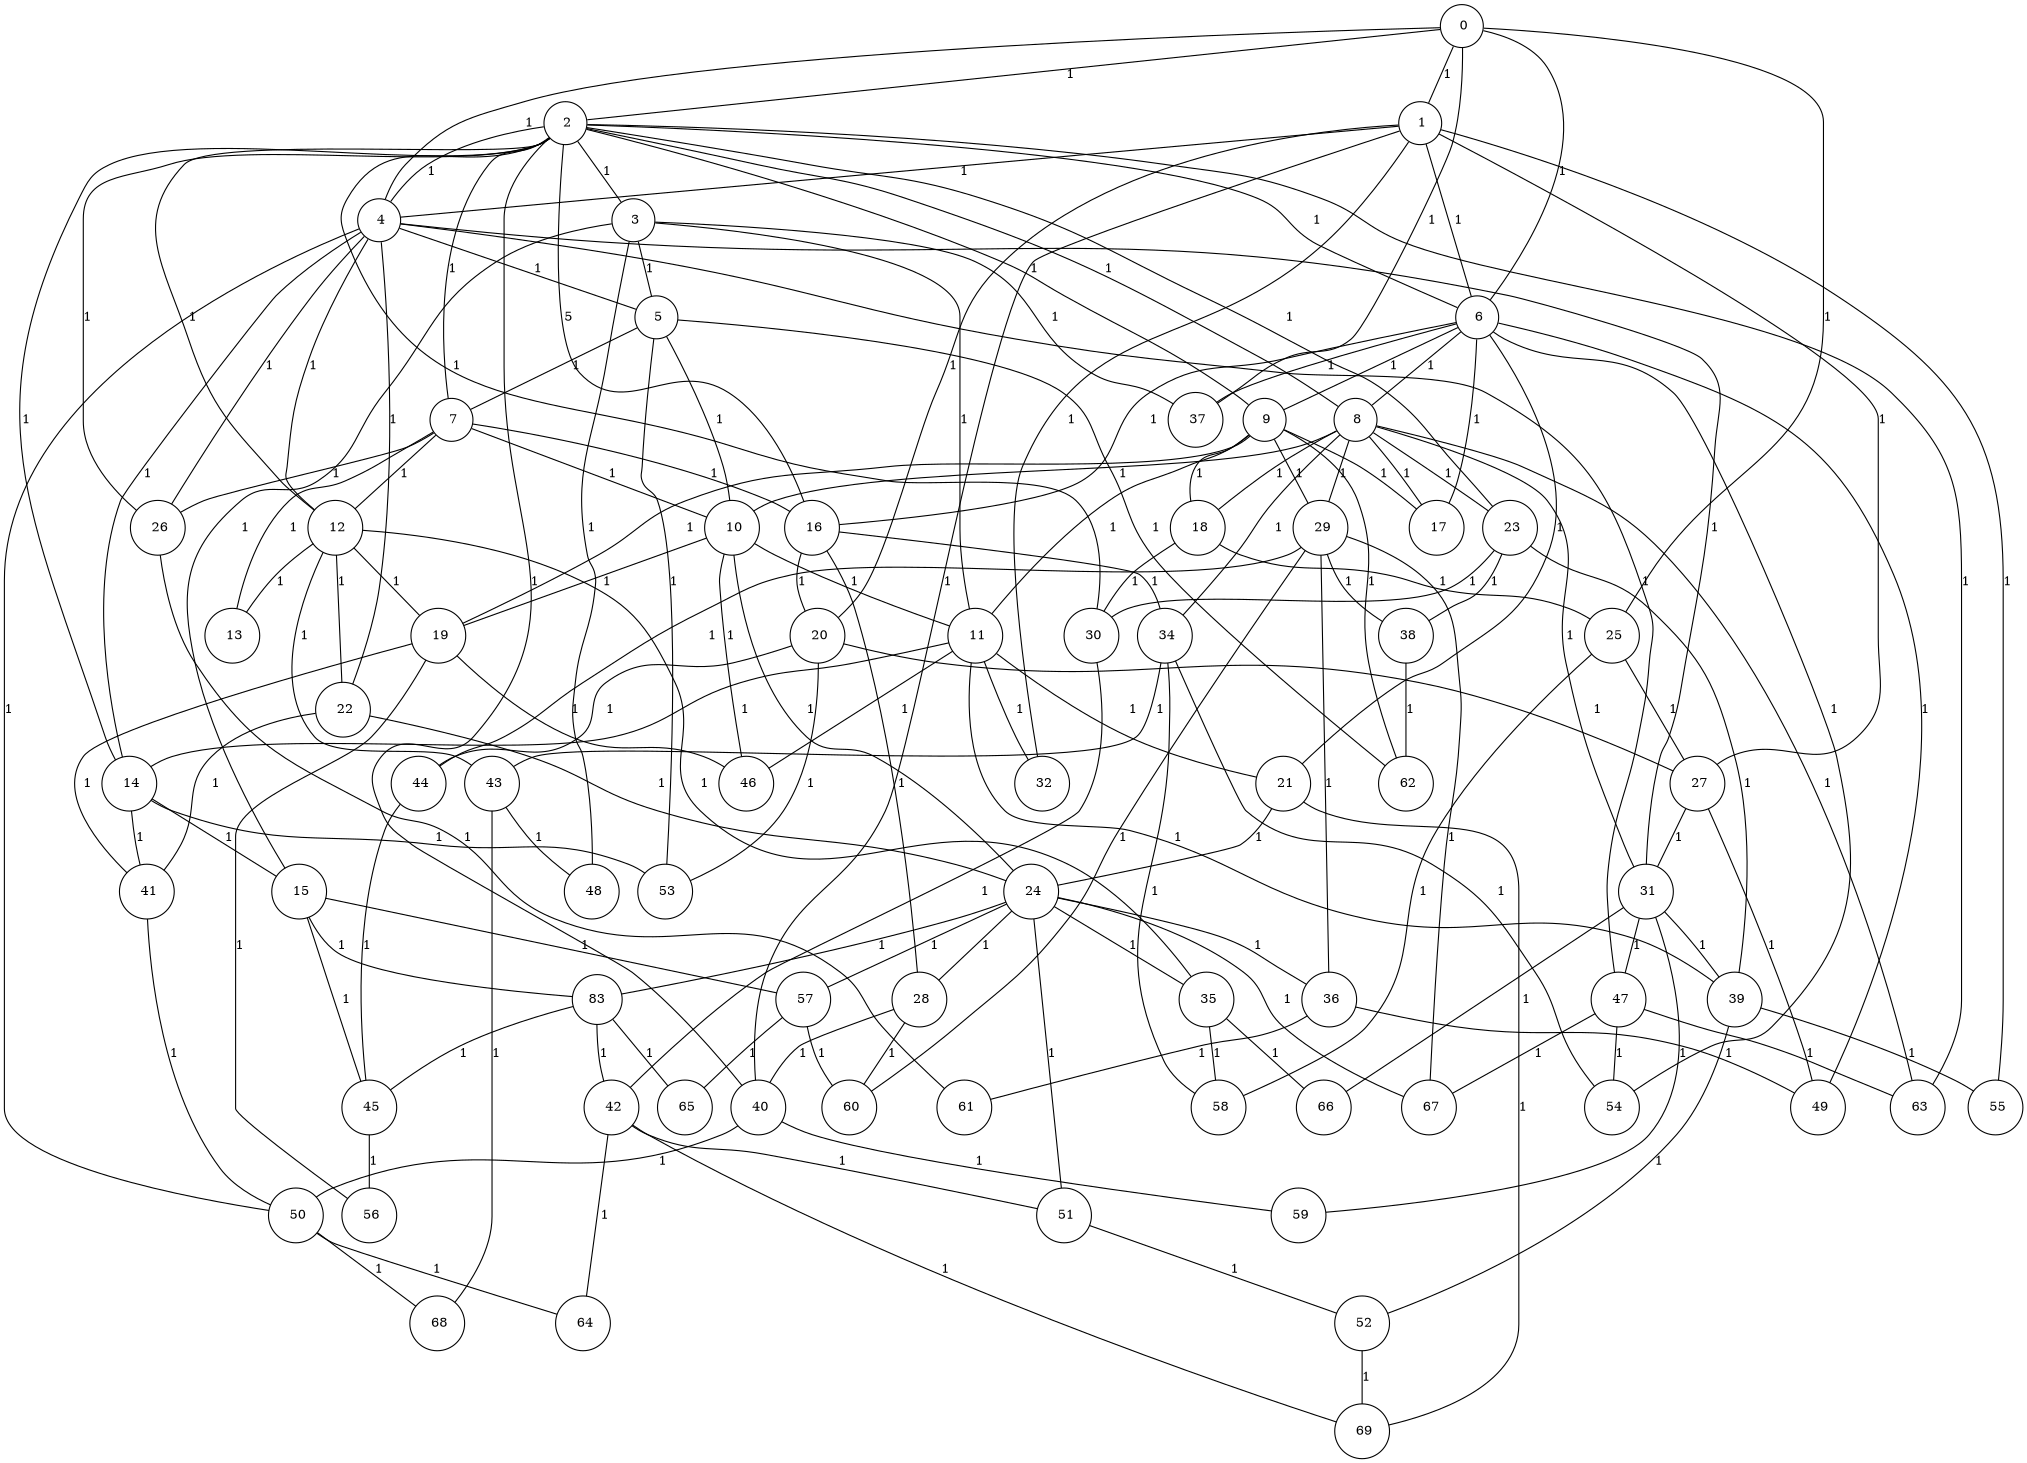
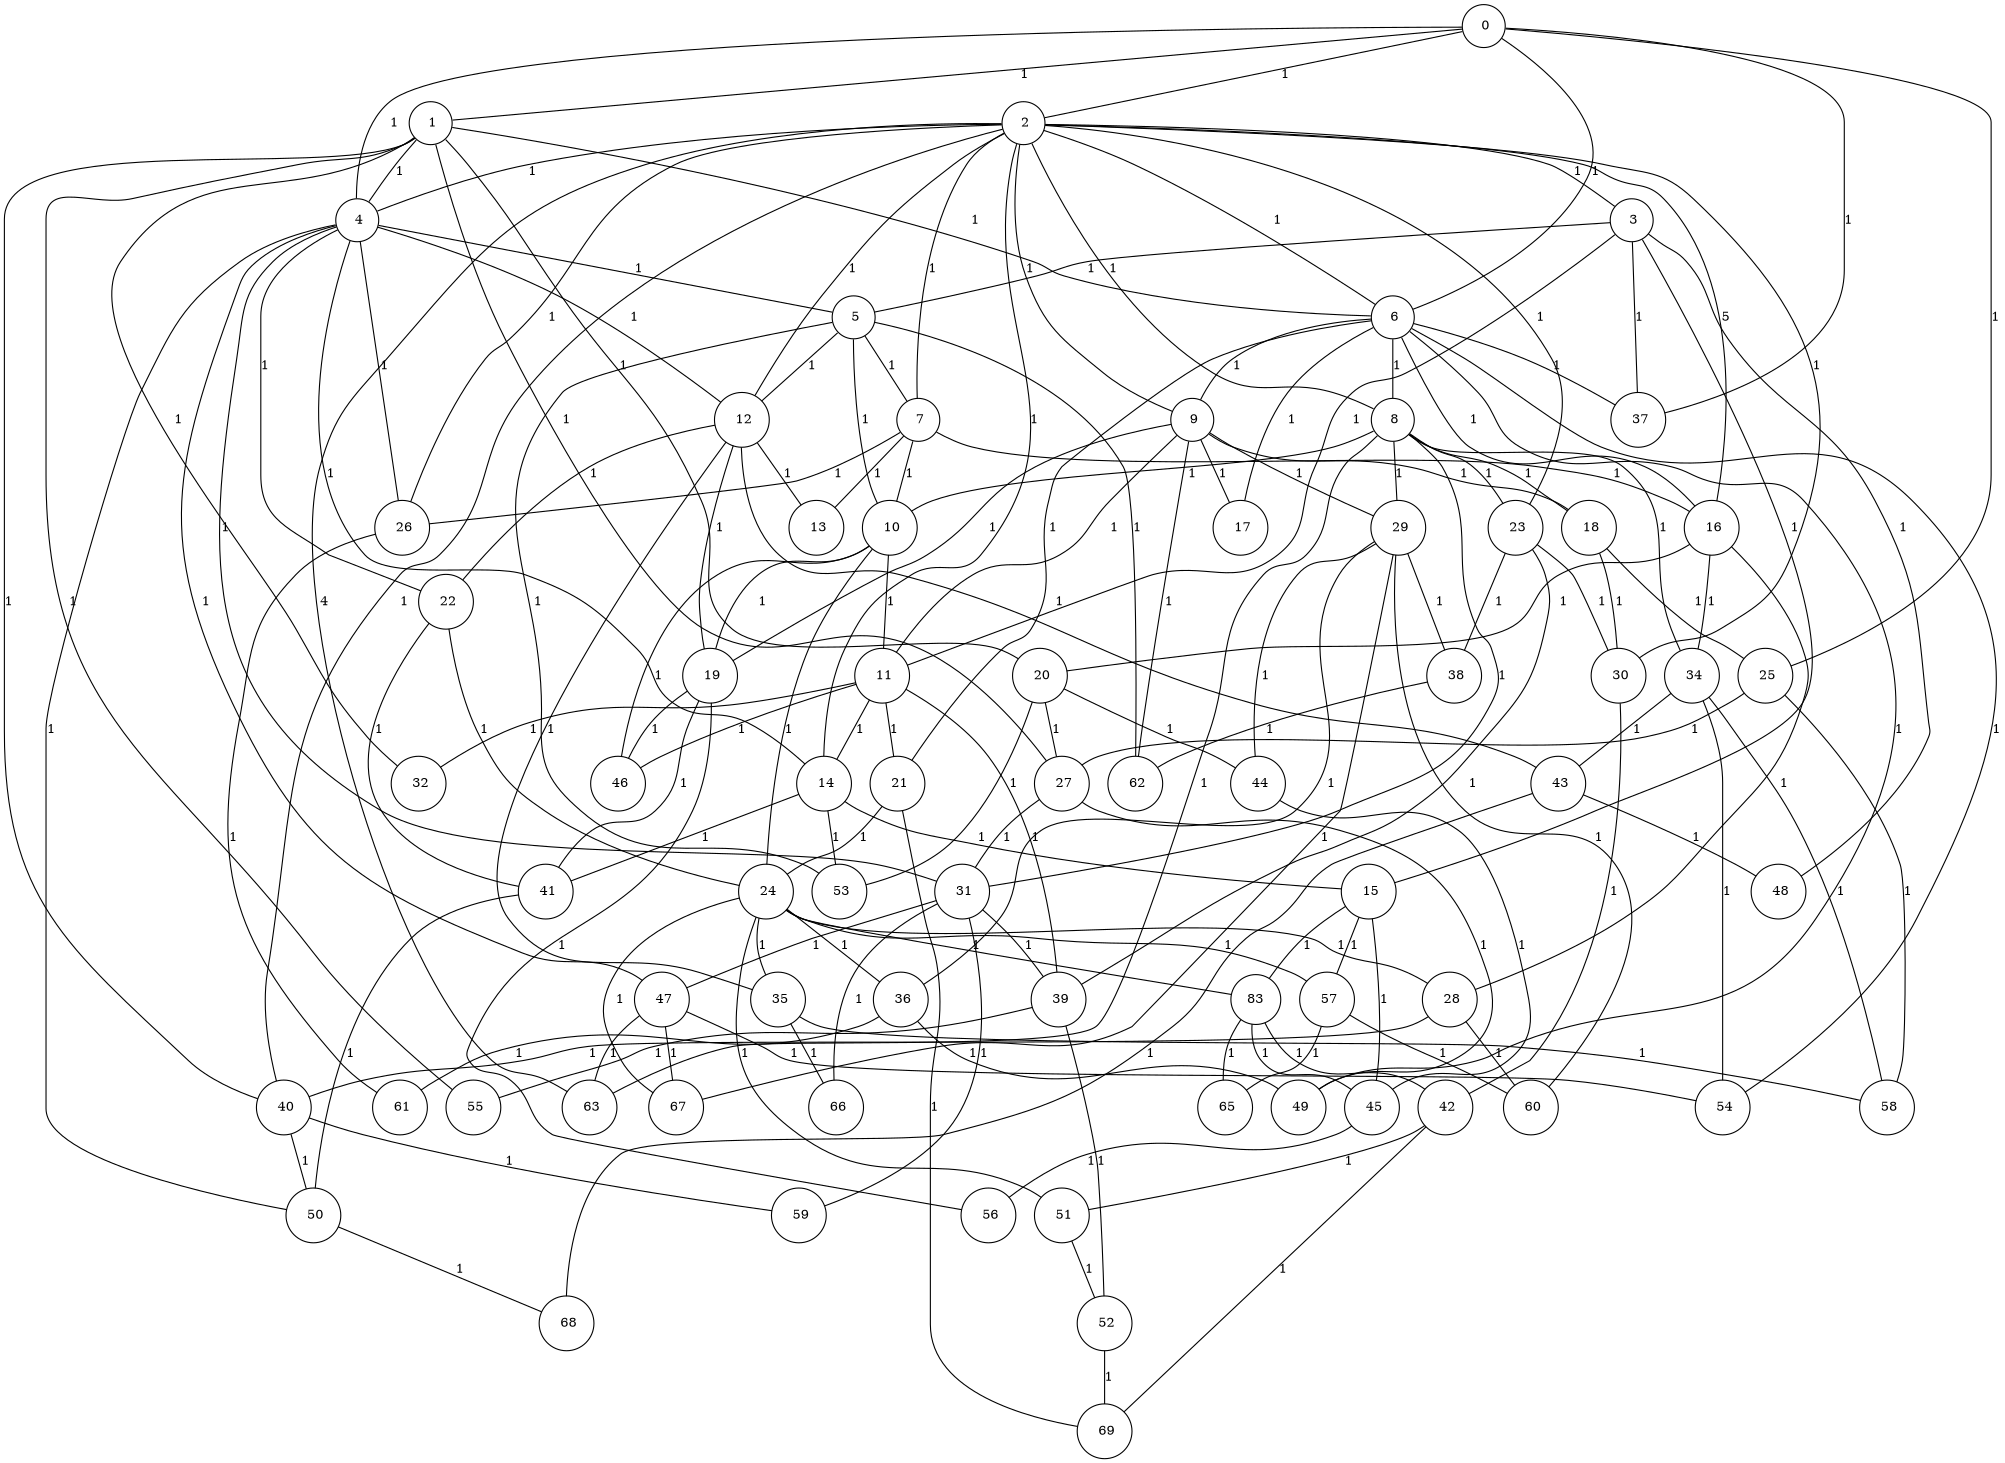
(1397, 470) -> none
(395, 472) -> (800, 367)
(1966, 582) -> (324, 602)
(583, 1323) -> none
